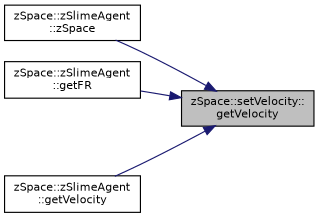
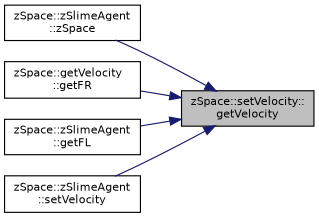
(72, 80) -> (72, 80)
none -> (72, 137)
(72, 194) -> (72, 194)
